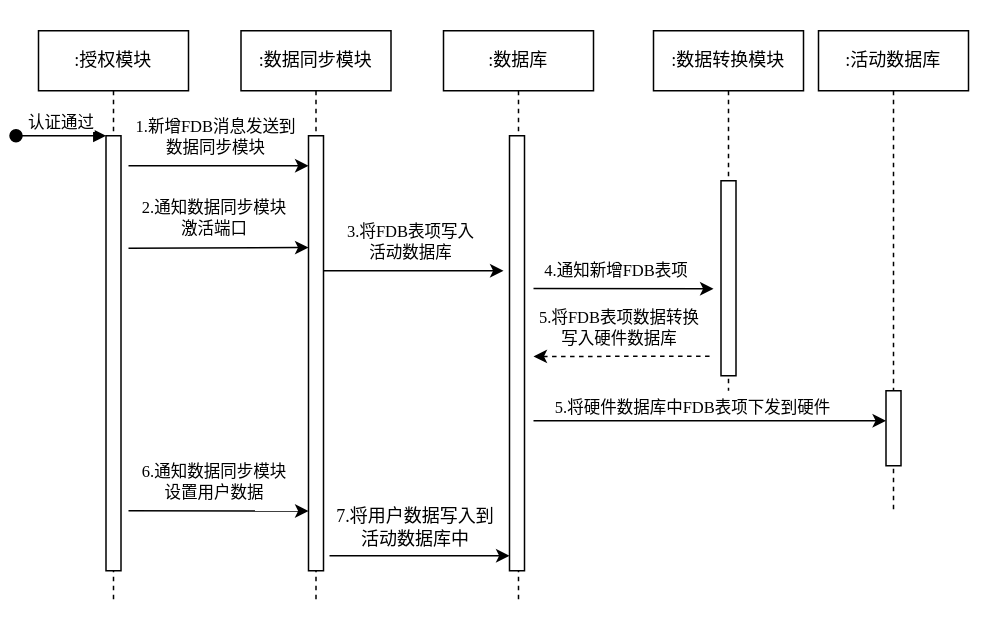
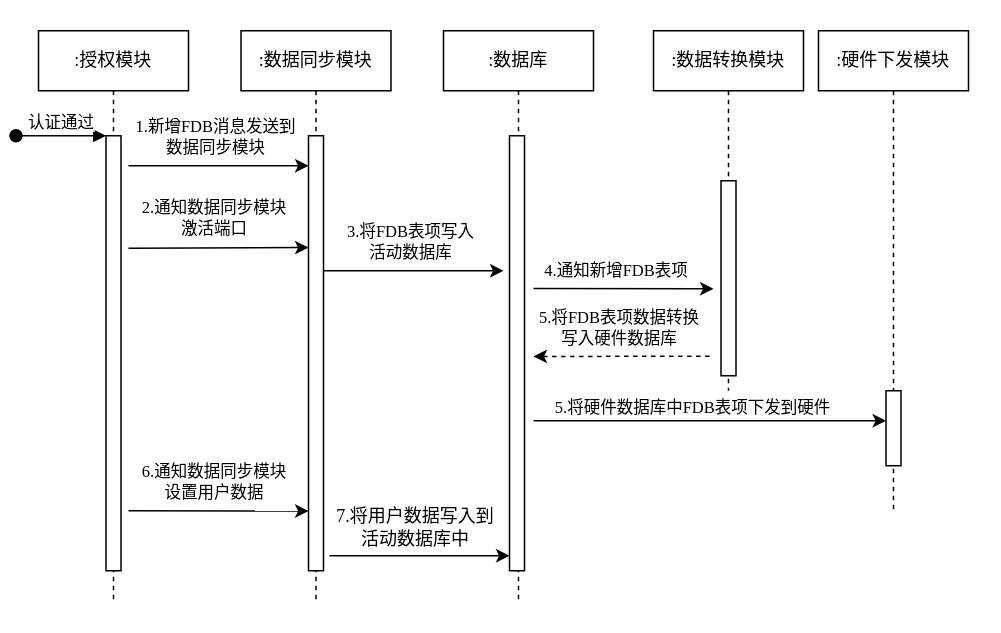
(893, 61) -> (893, 61)
